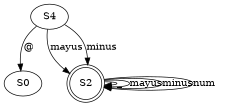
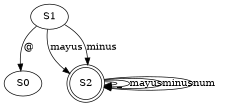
(50, 17) -> (50, 17)
